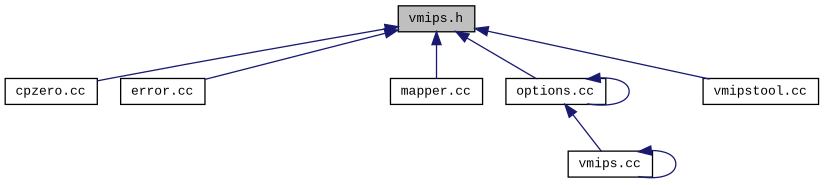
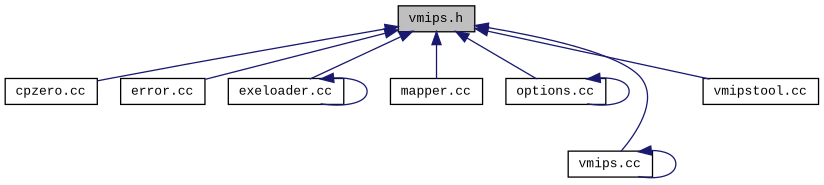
none -> (286, 91)
(587, 133) -> (634, 71)
